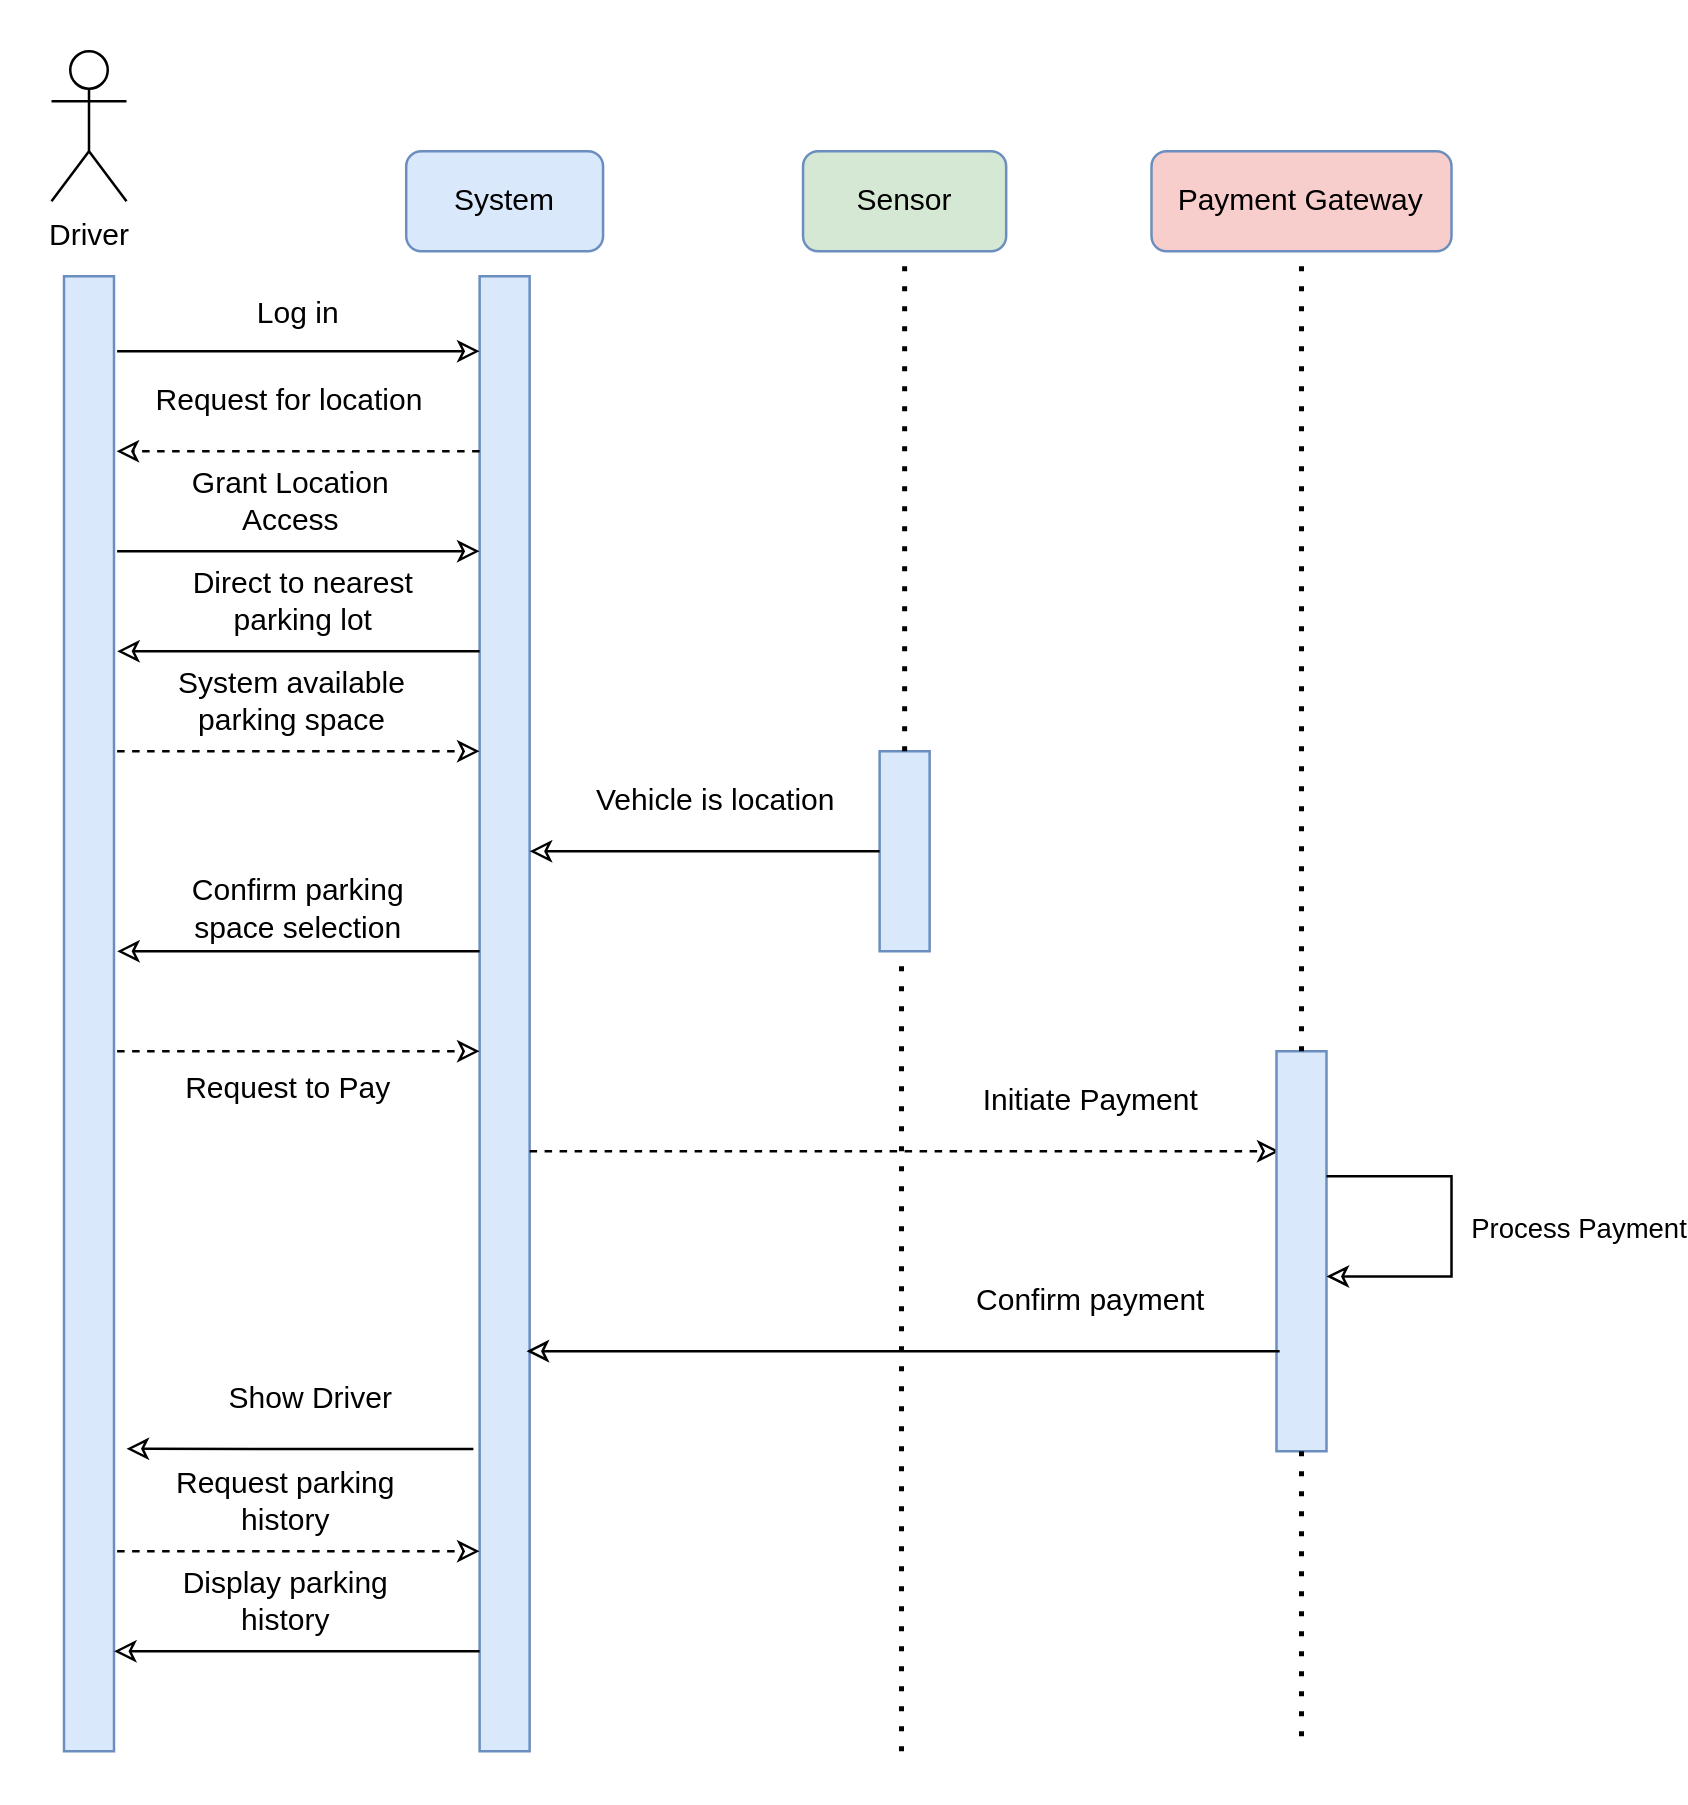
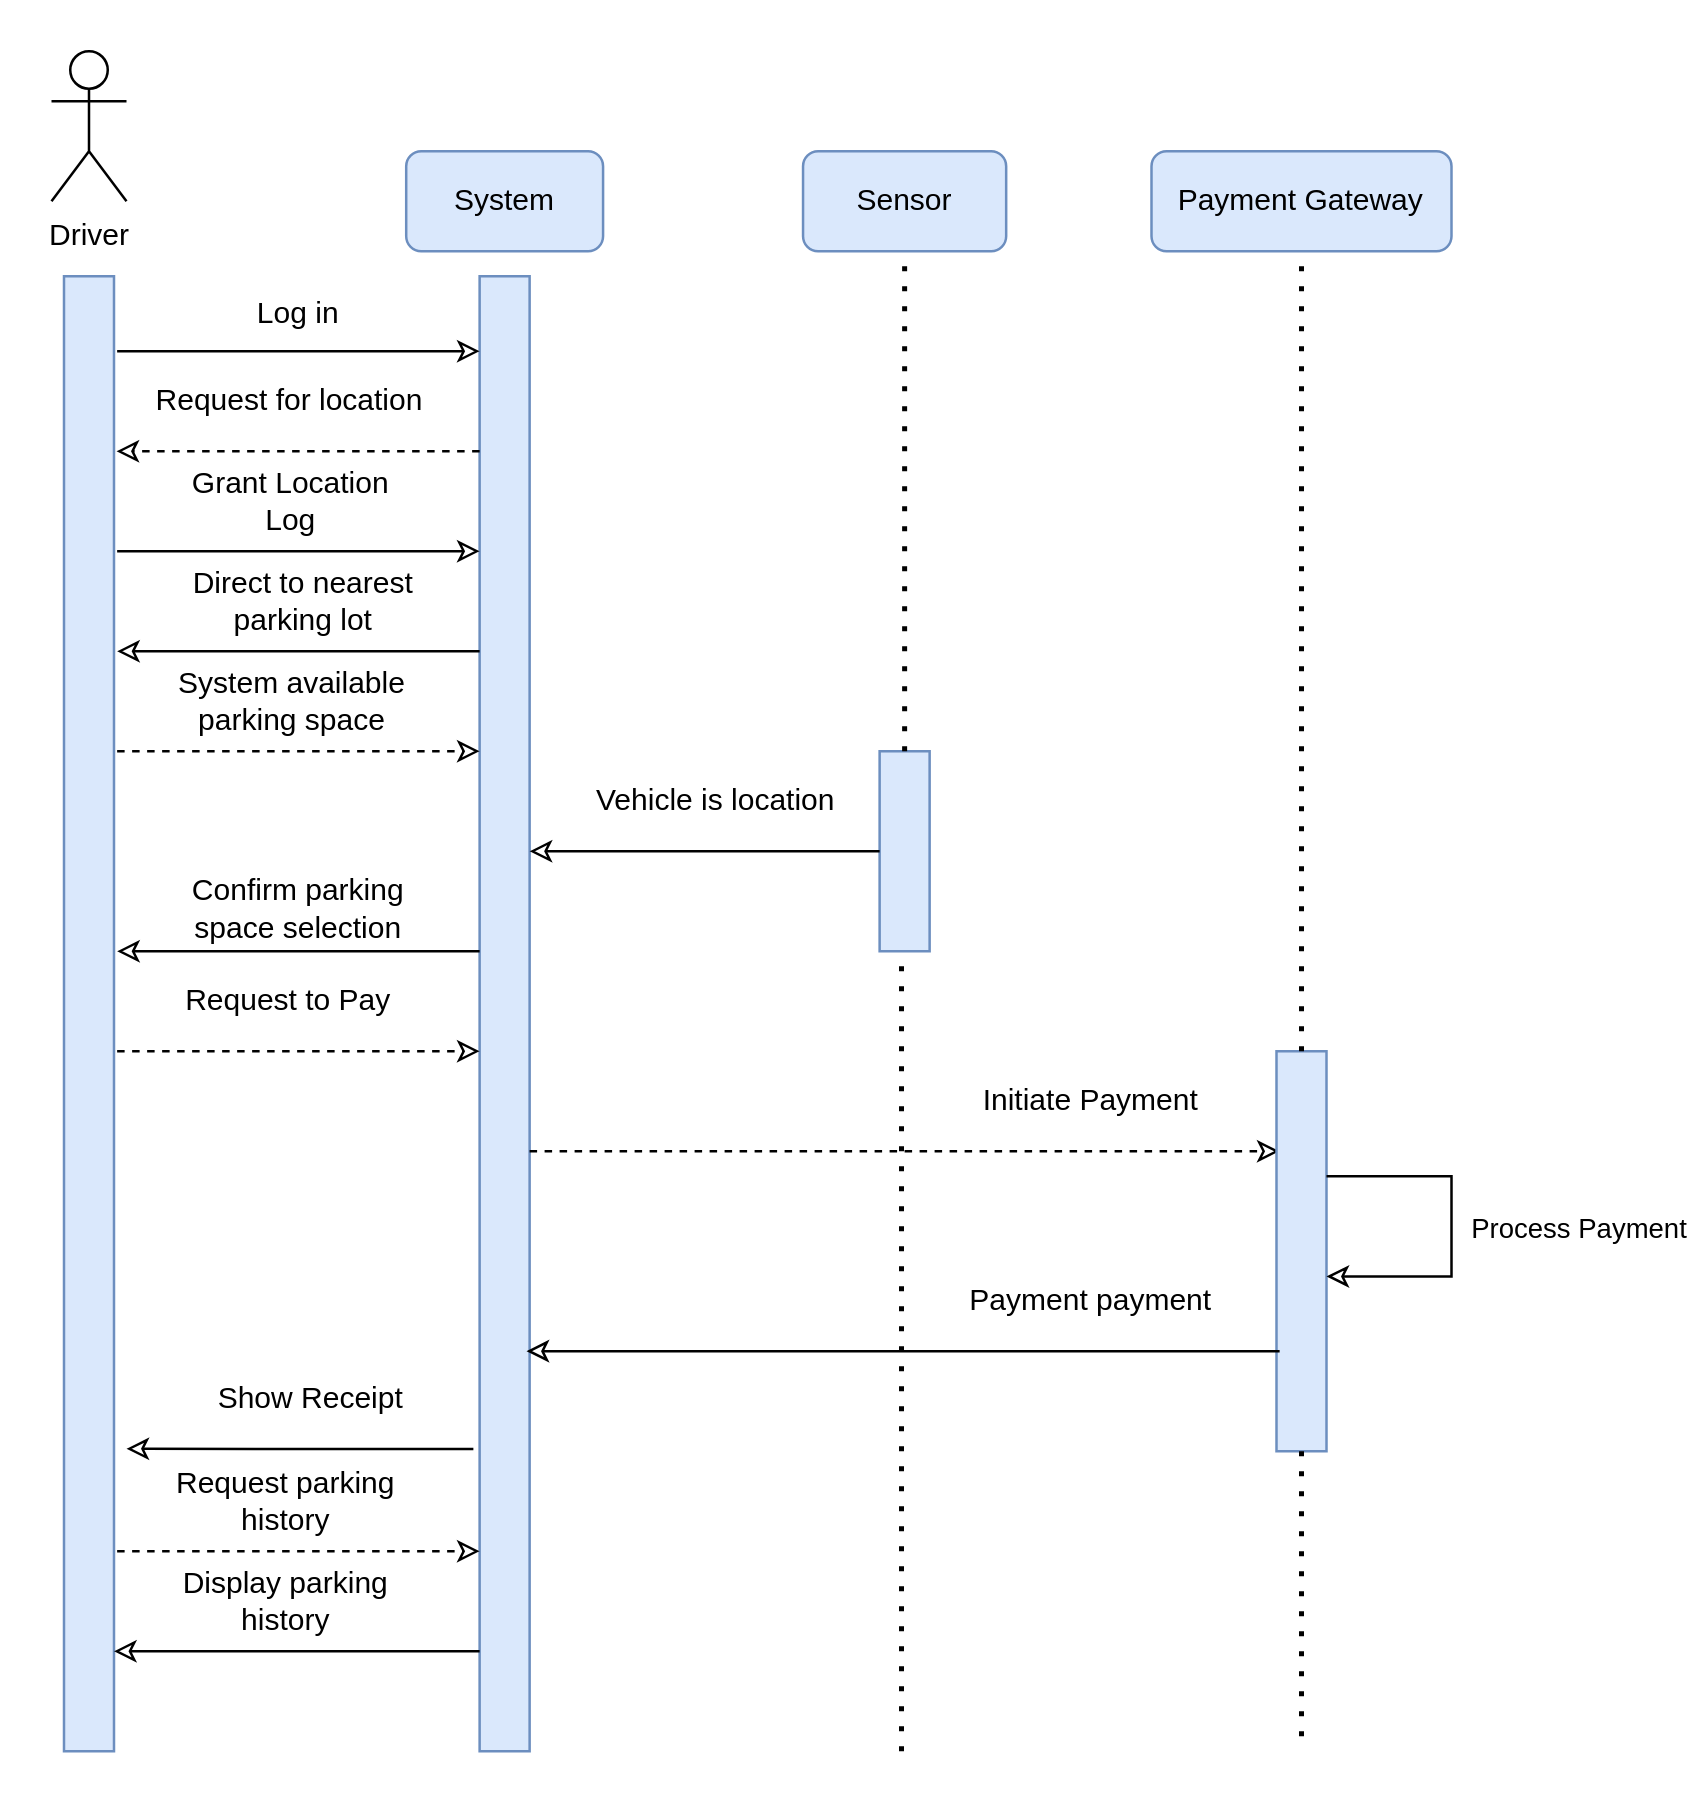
(904, 201) -> (904, 201)
(1301, 201) -> (1301, 201)
(291, 501) -> (291, 501)
(289, 1089) -> (289, 1001)
(1091, 1301) -> (1091, 1301)
(311, 1399) -> (311, 1399)
